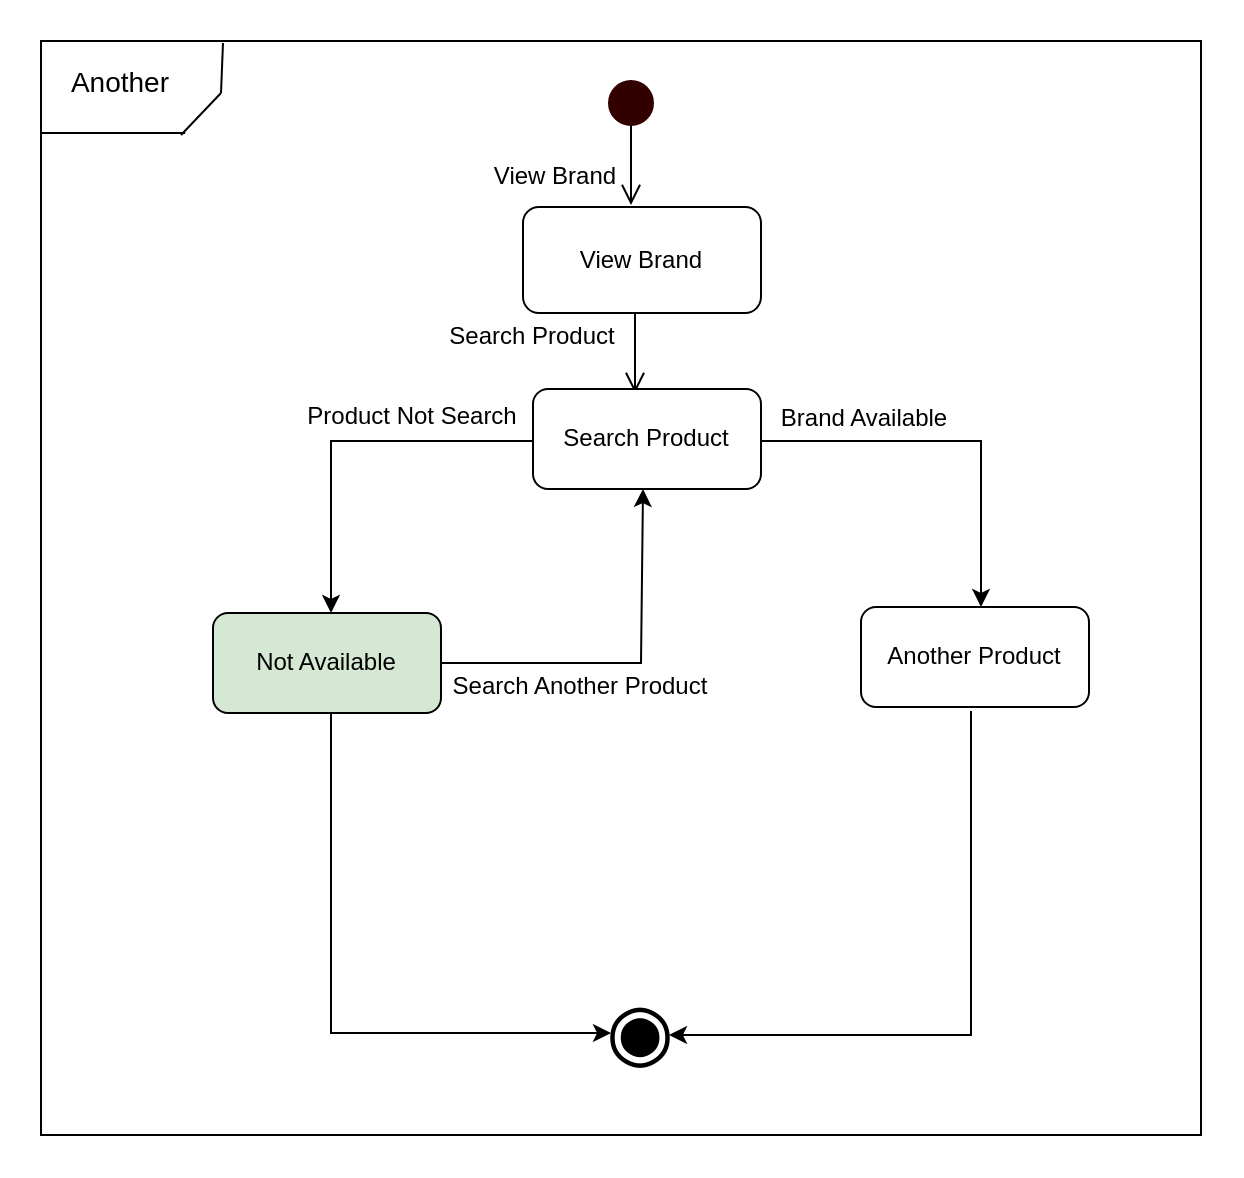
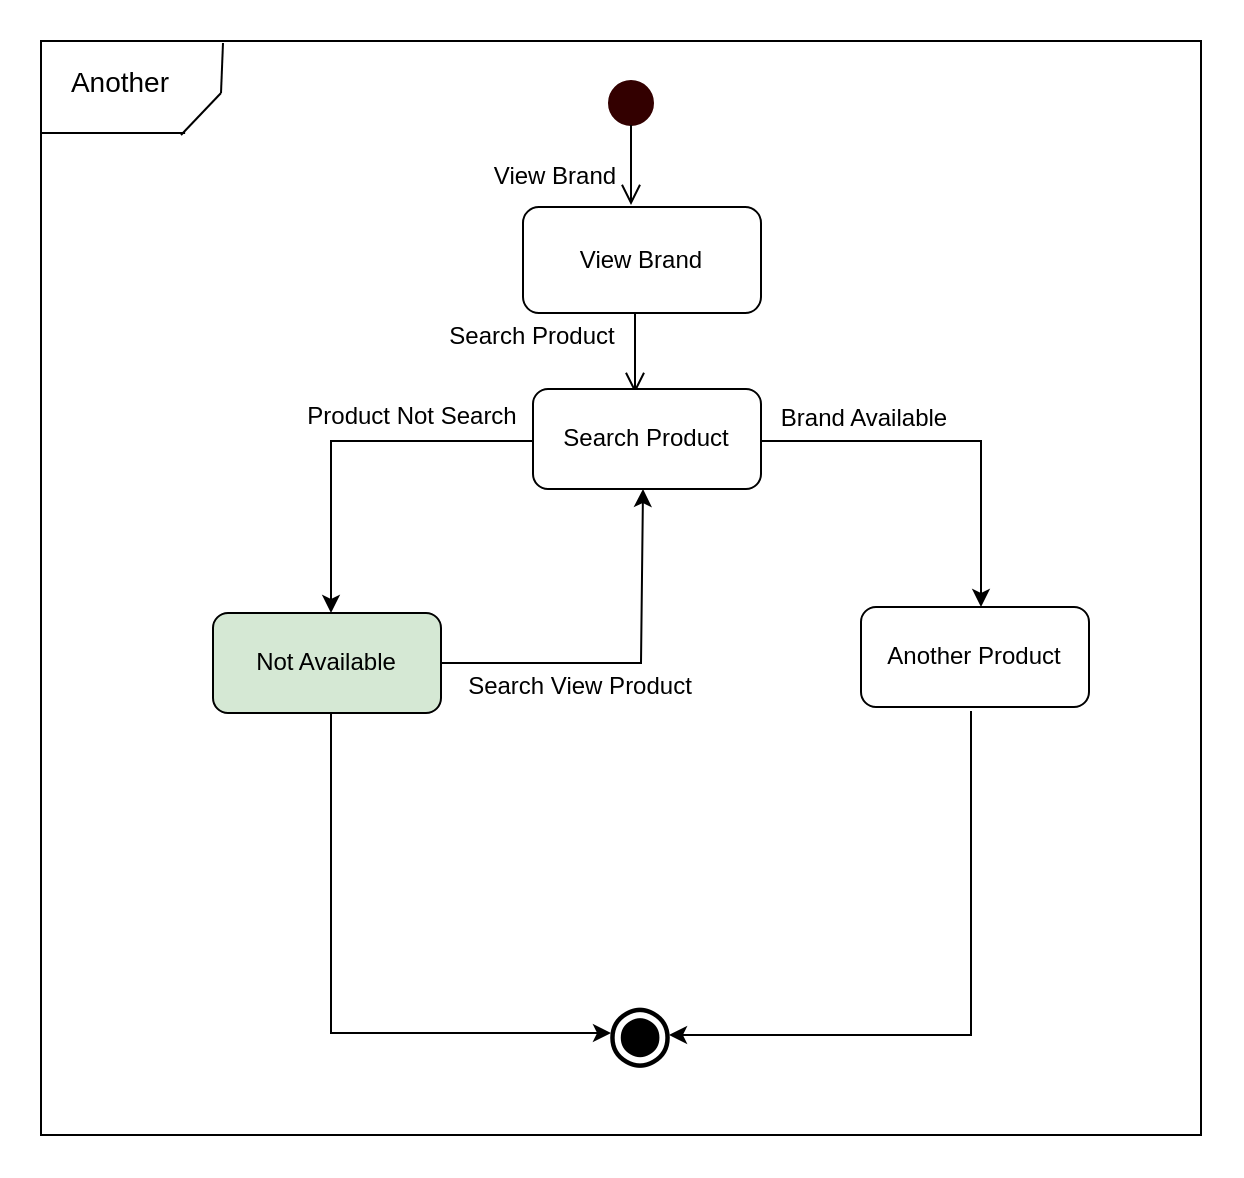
(581, 687) -> (581, 687)
